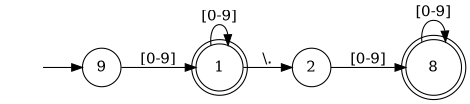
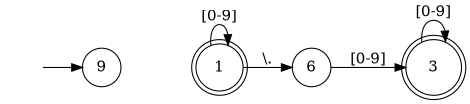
(153, 67) -> none
(312, 67) -> (312, 67)
(434, 67) -> (434, 67)
